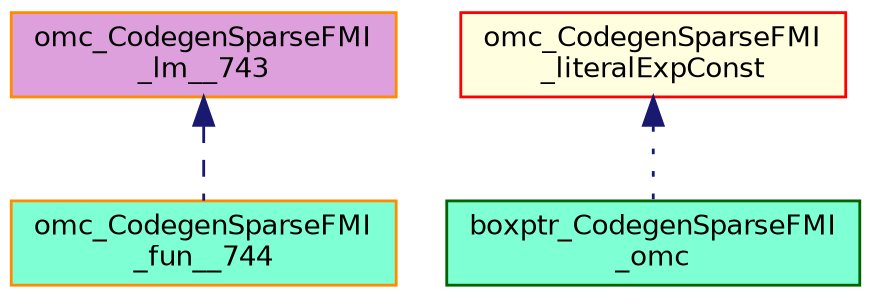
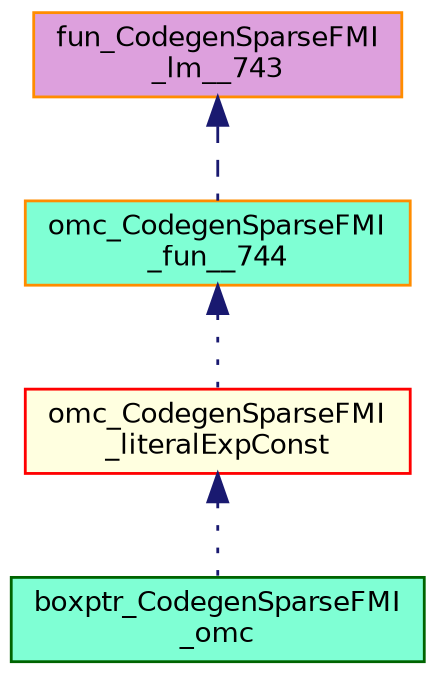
(204, 55) -> (218, 55)
none -> (218, 352)
